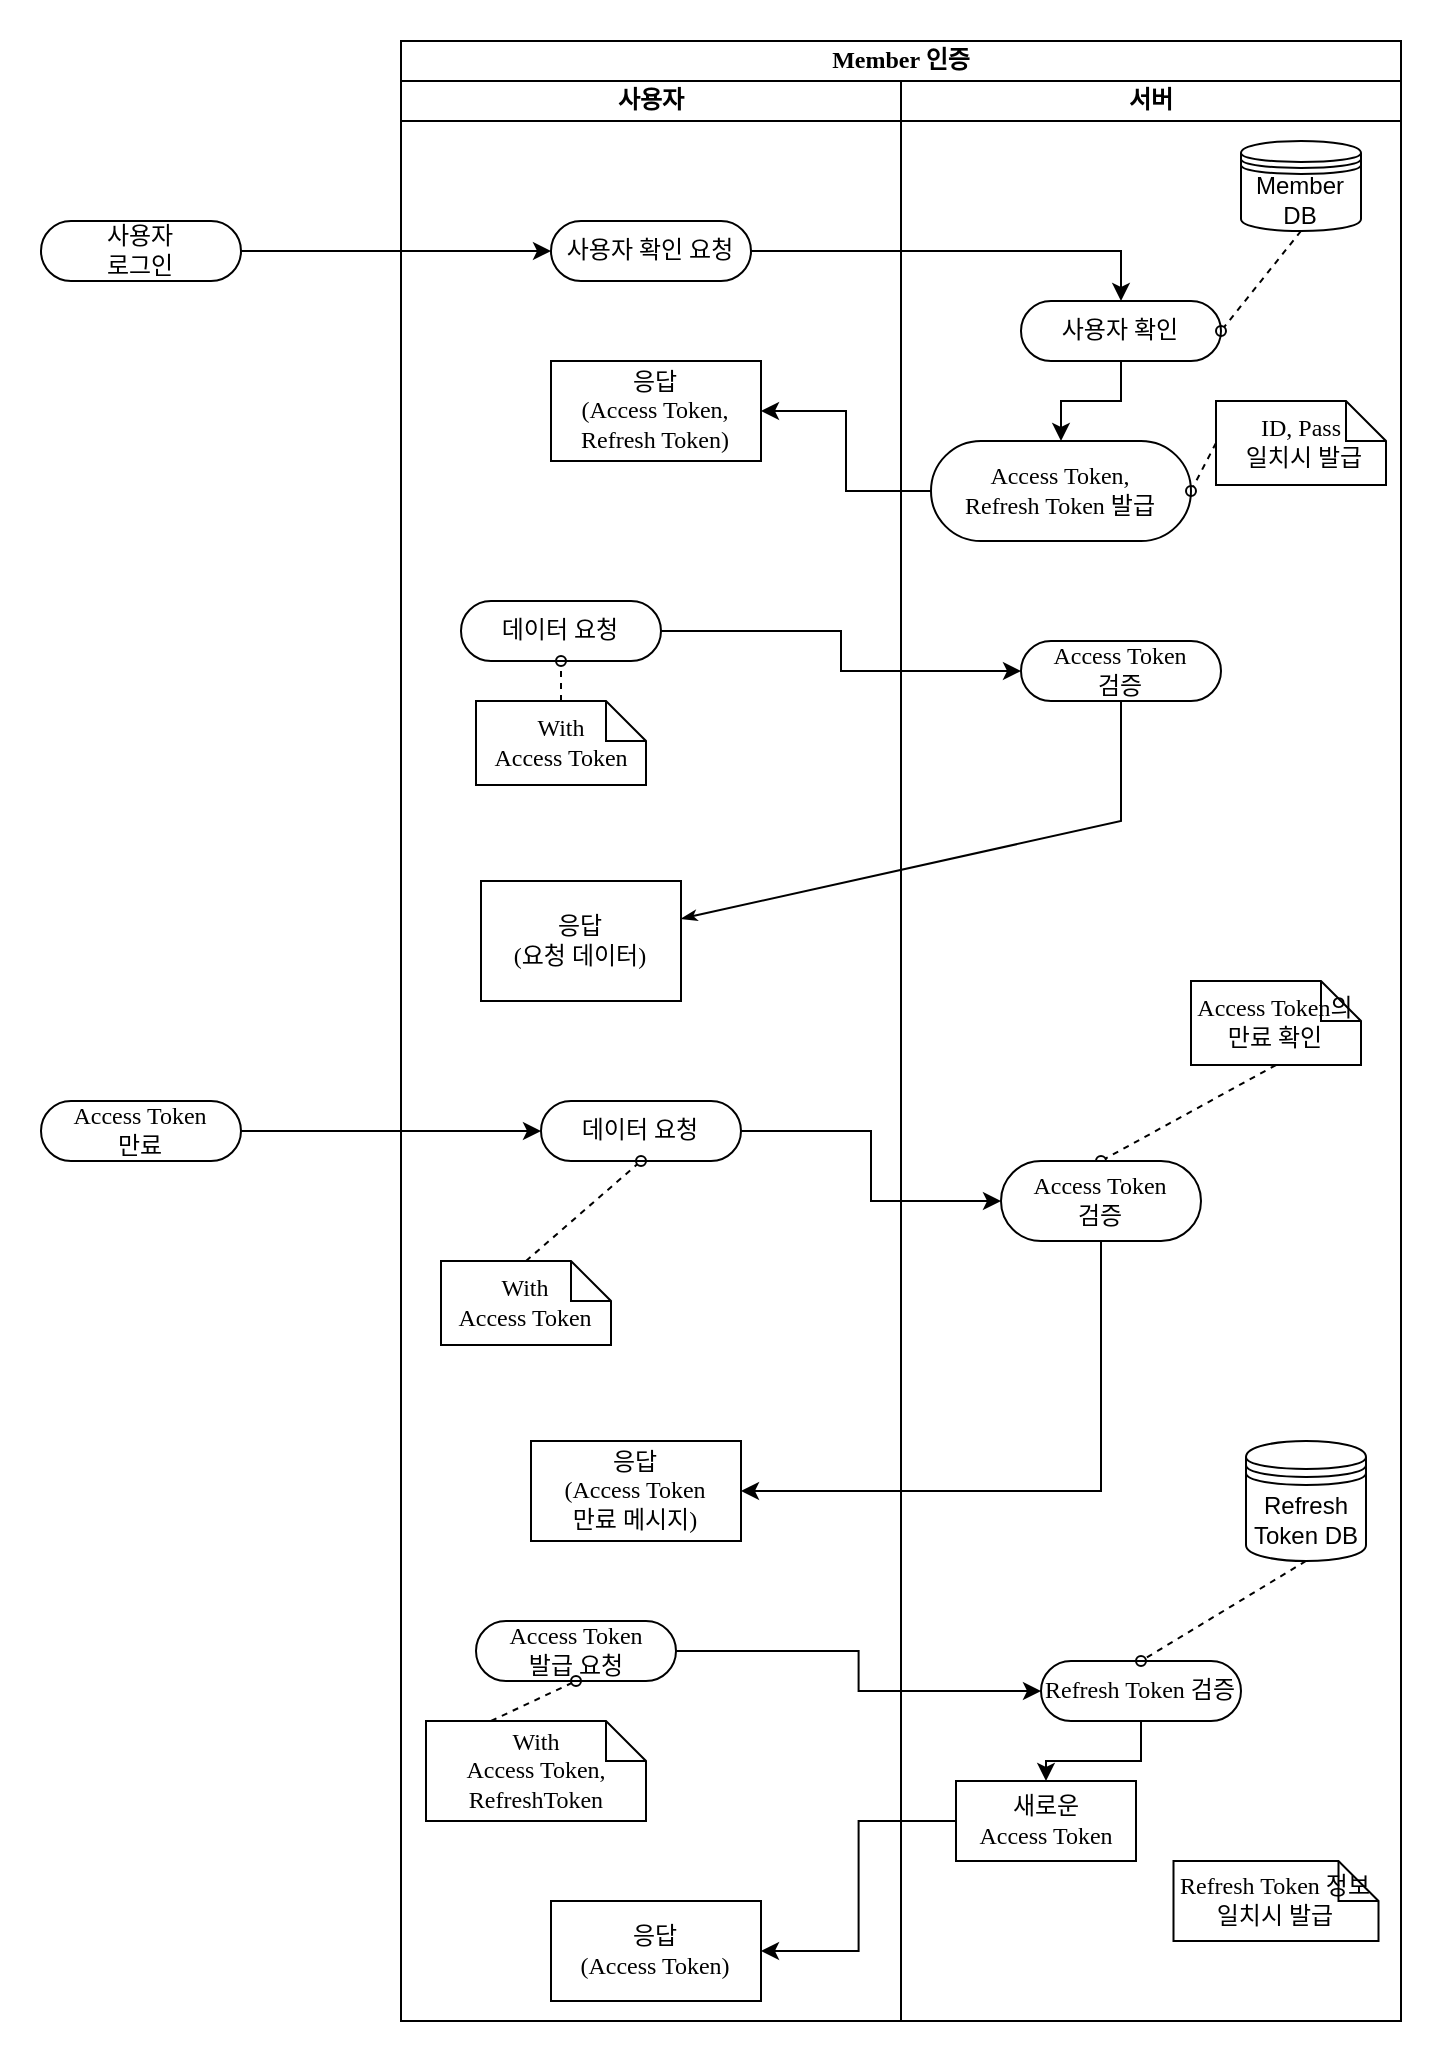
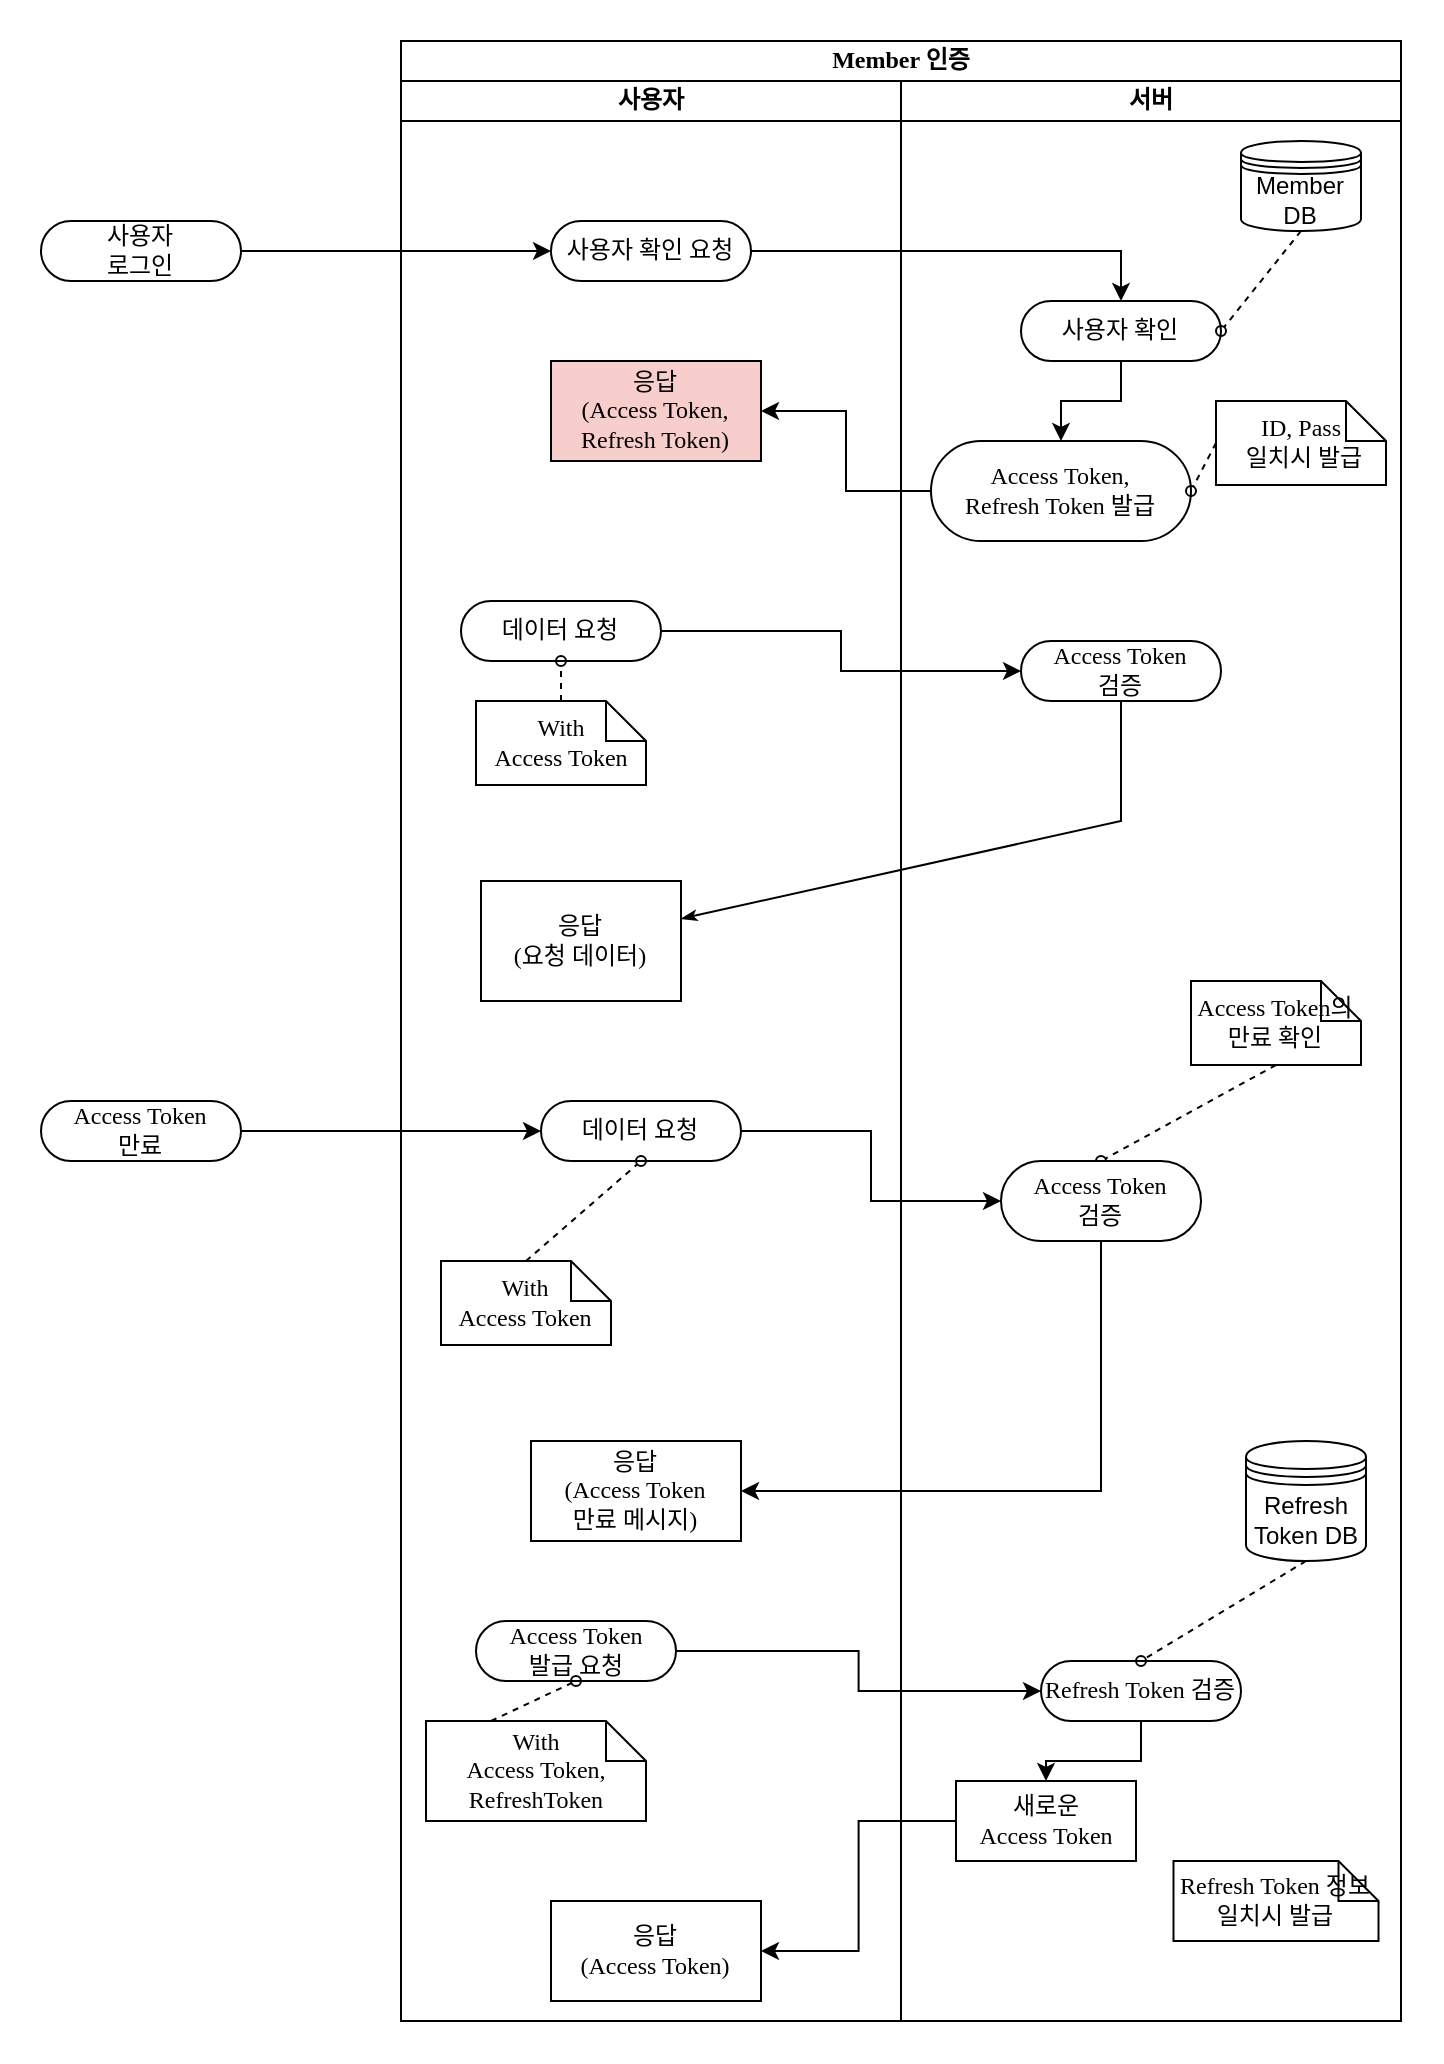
(656, 411) -> (656, 411)
